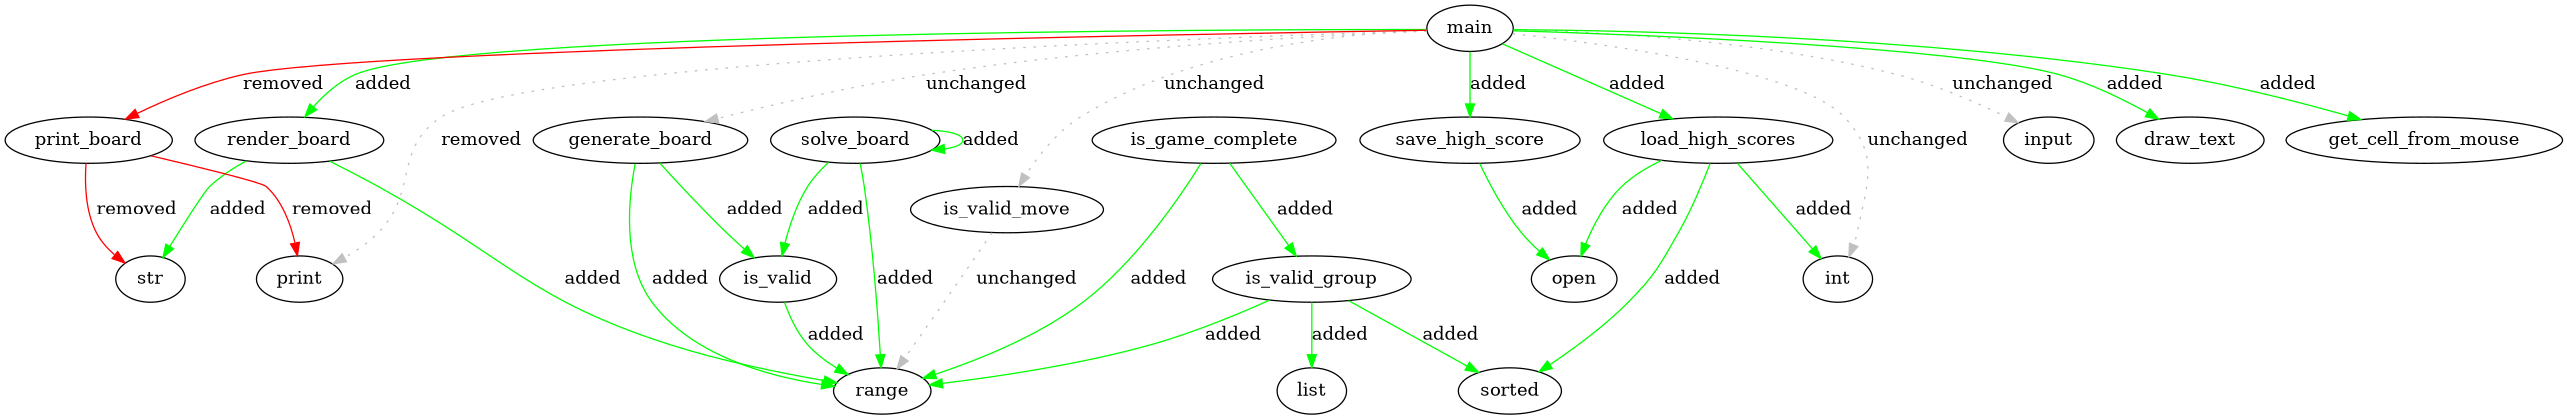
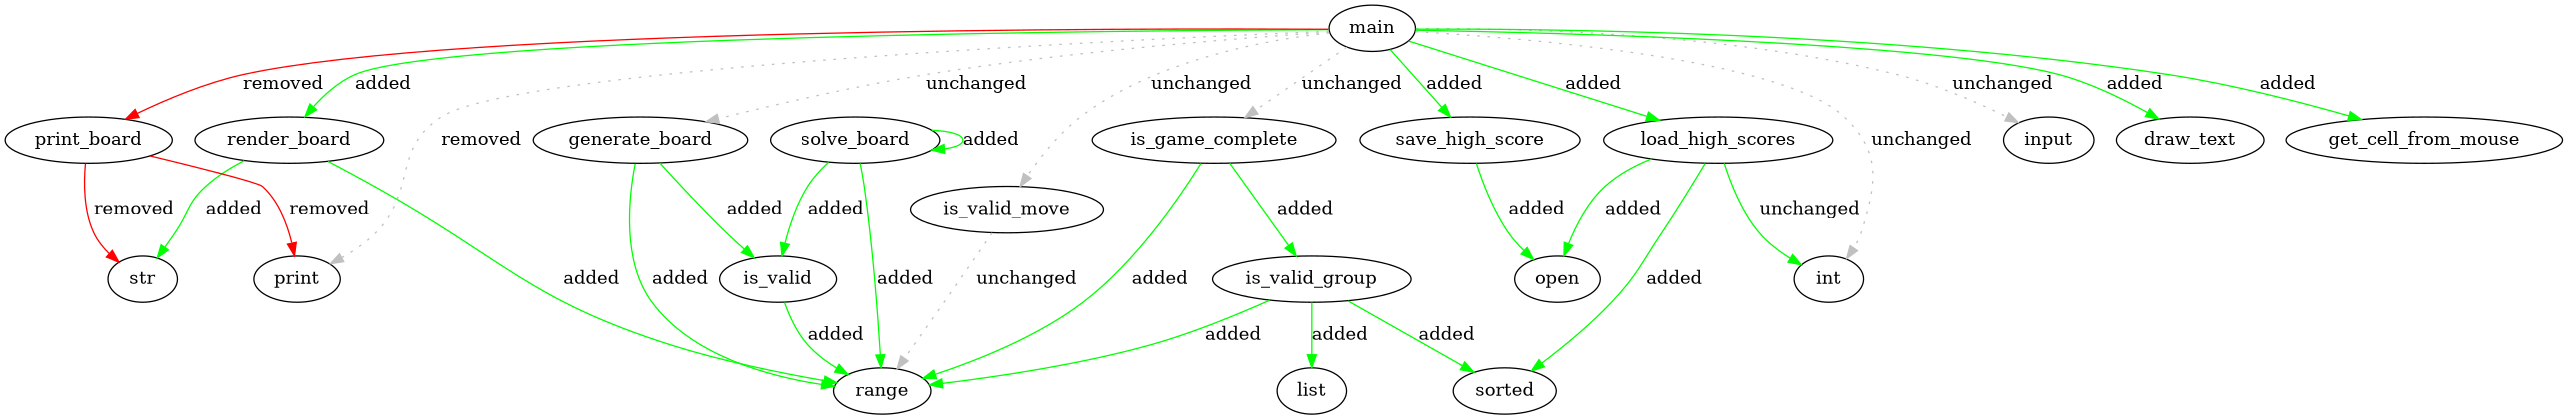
none -> (1301, 79)
(1824, 210) -> (1810, 210)
